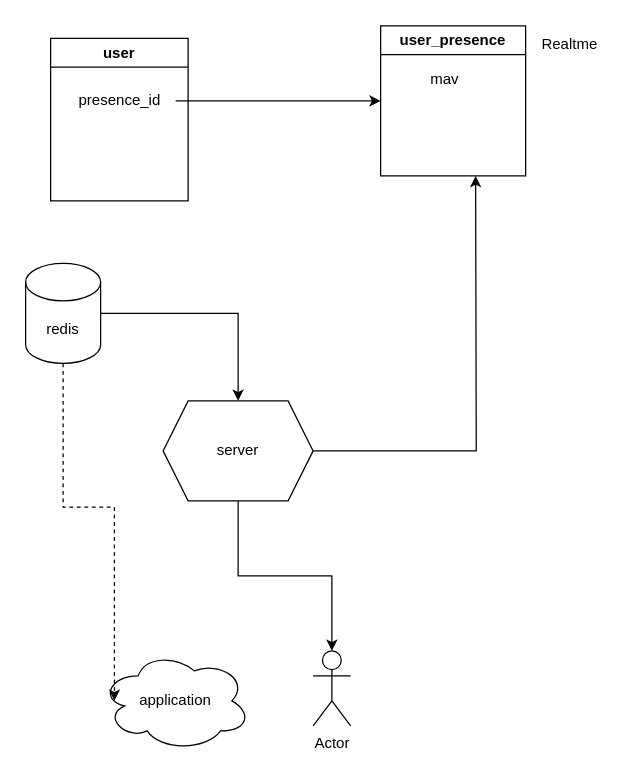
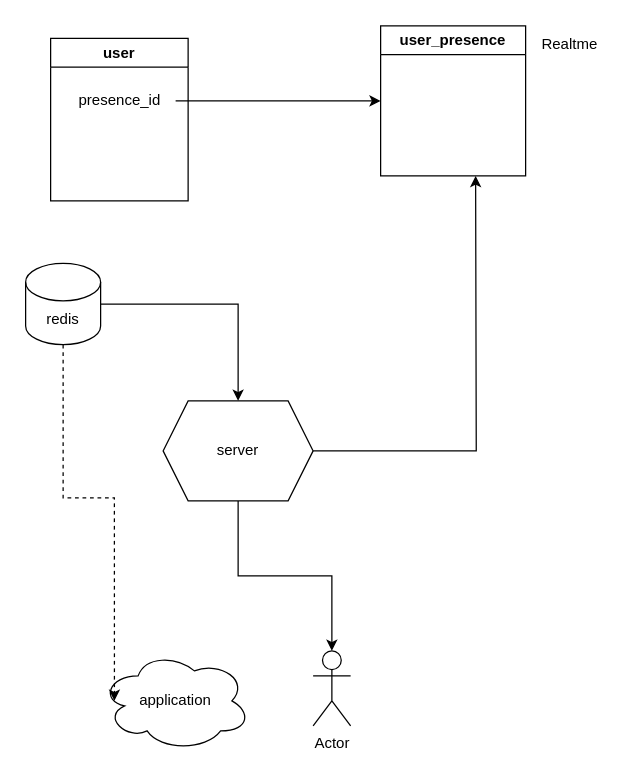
(444, 79) -> none
(63, 313) -> (63, 304)
